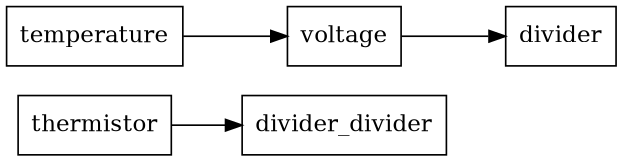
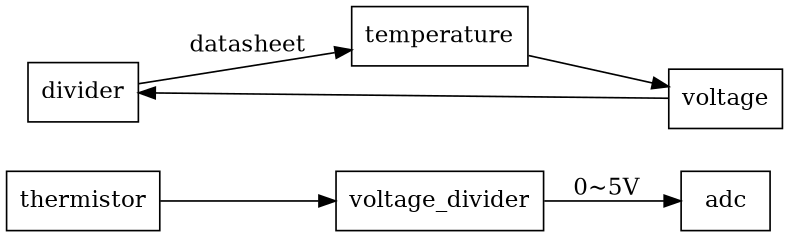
none -> (237, 68)
(344, 125) -> (440, 201)
none -> (726, 201)
